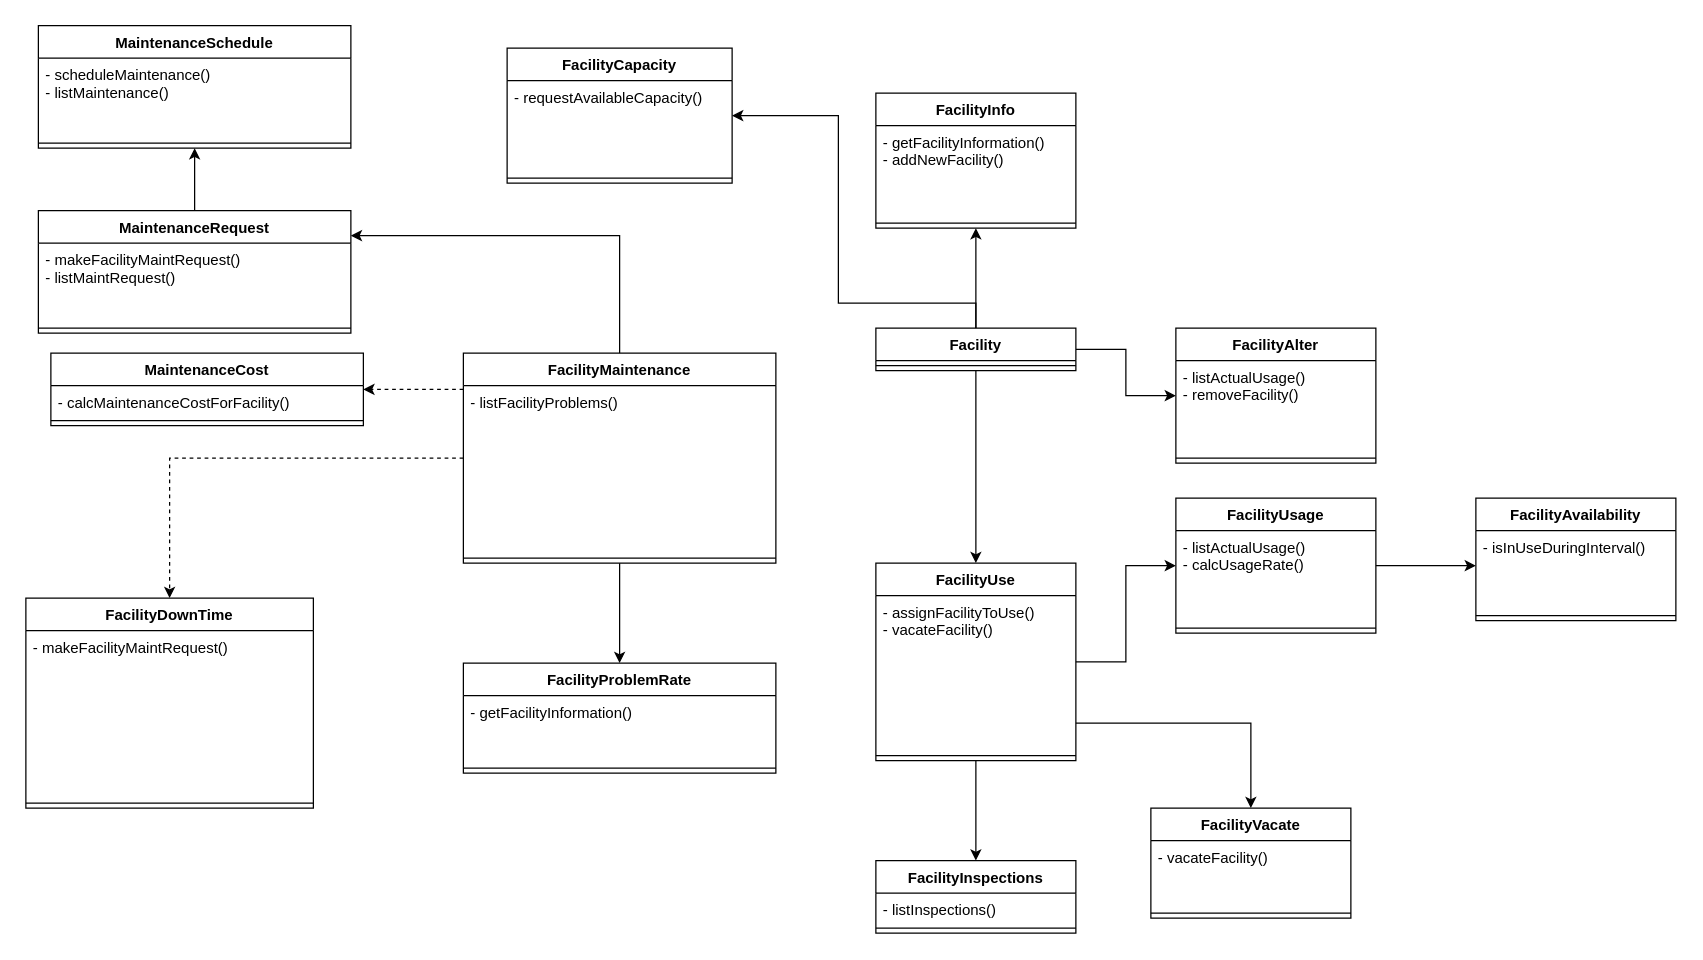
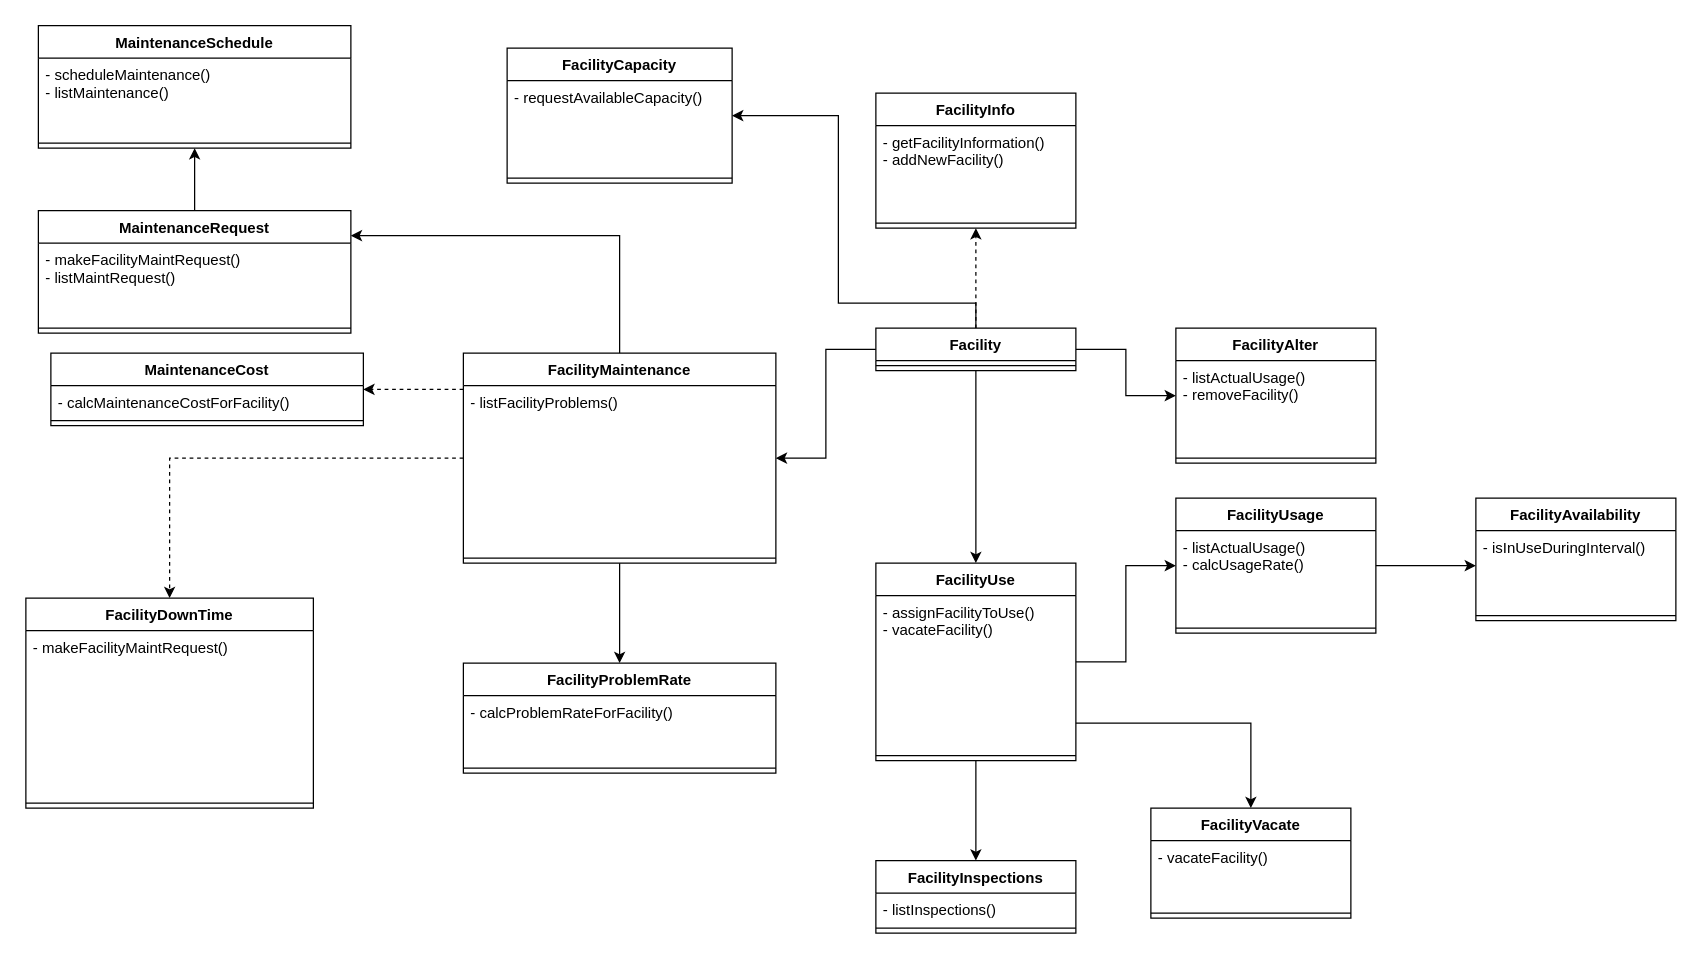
(976, 269) -> (976, 269)
none -> (826, 400)
(569, 713) -> (584, 713)
